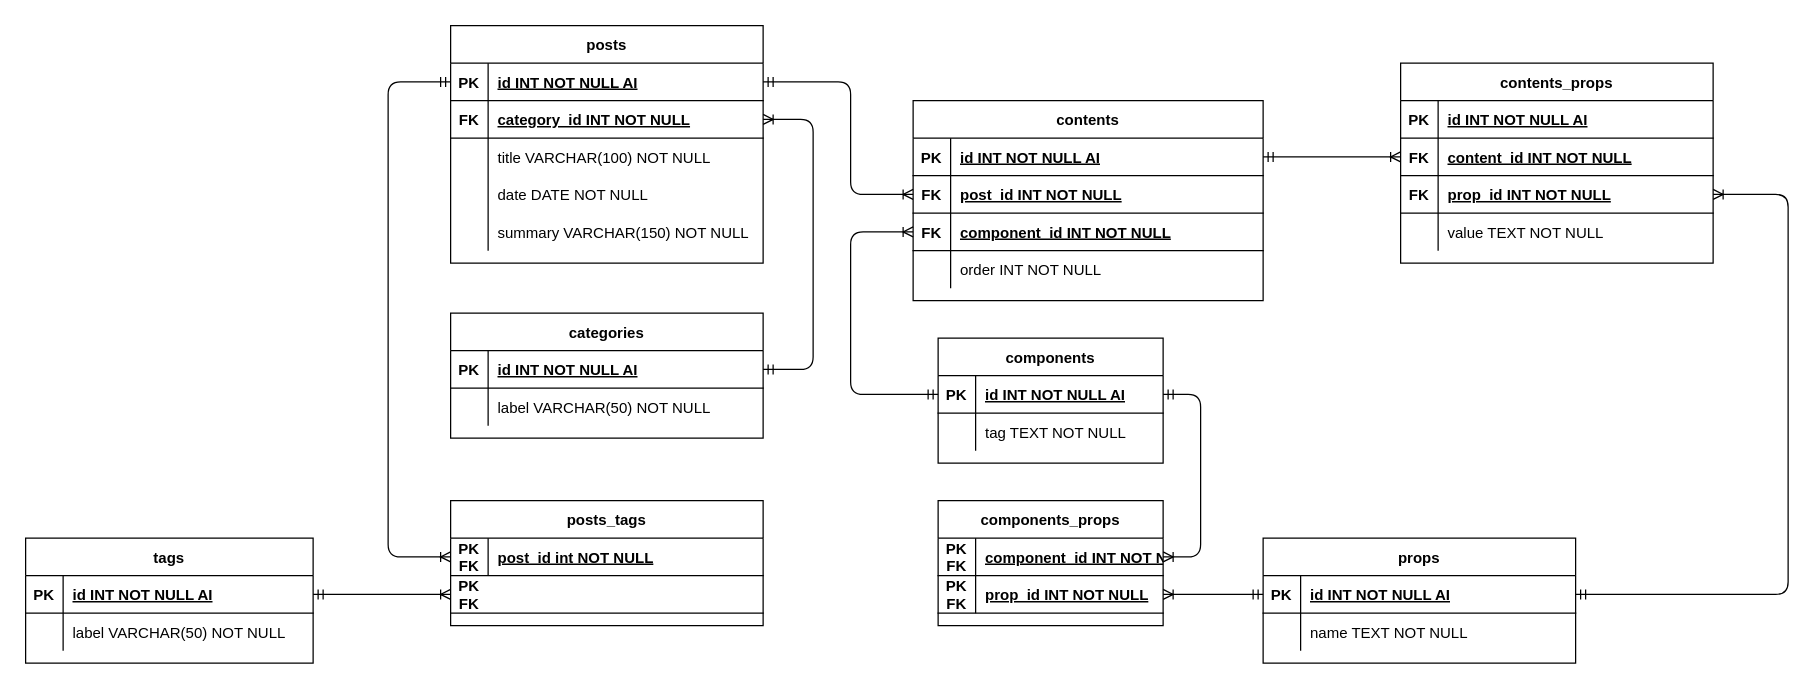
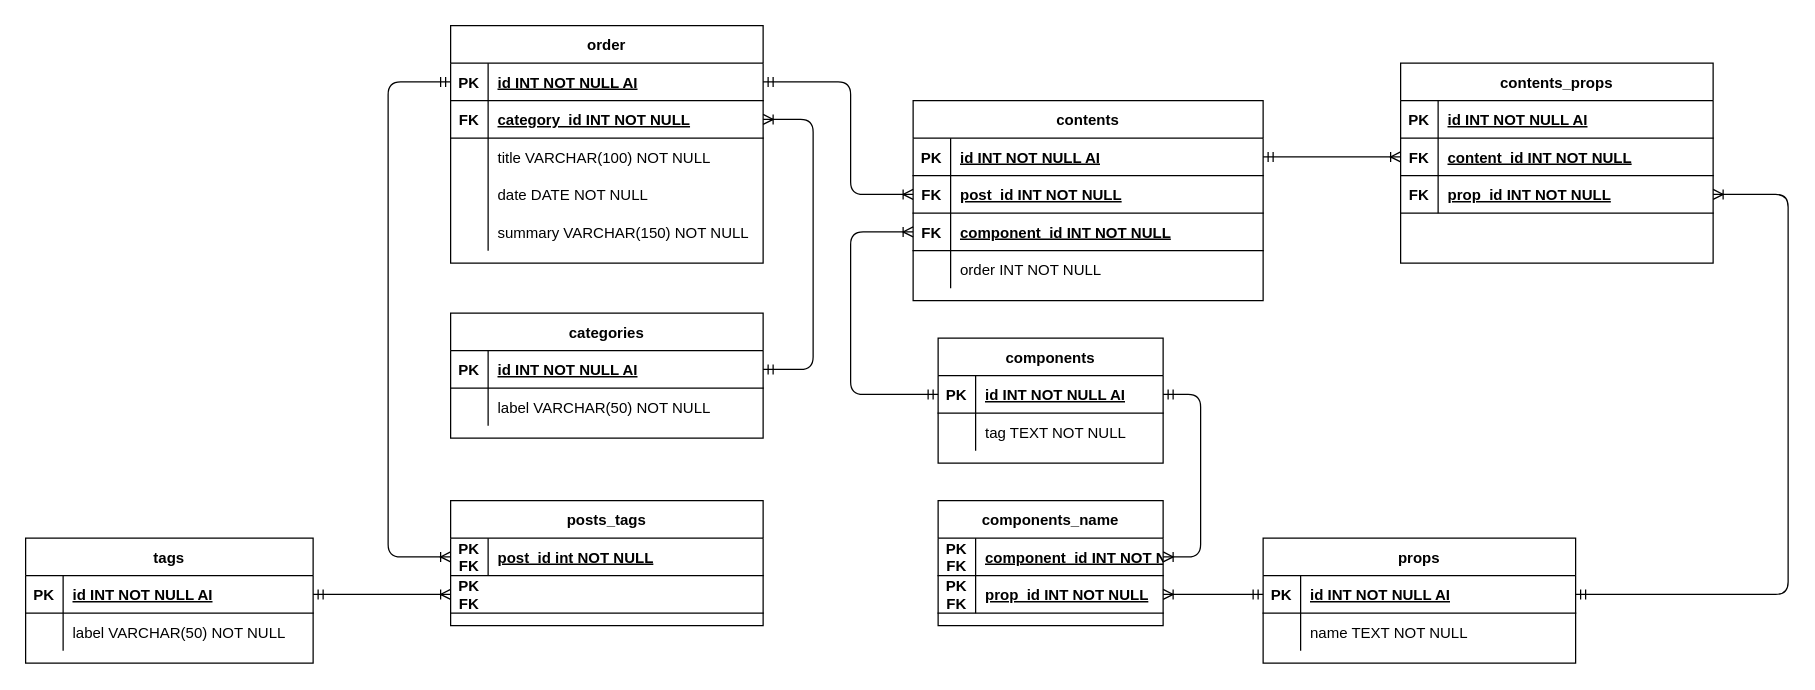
(606, 45) -> (606, 45)
(1576, 232) -> none
(1050, 520) -> (1050, 520)
